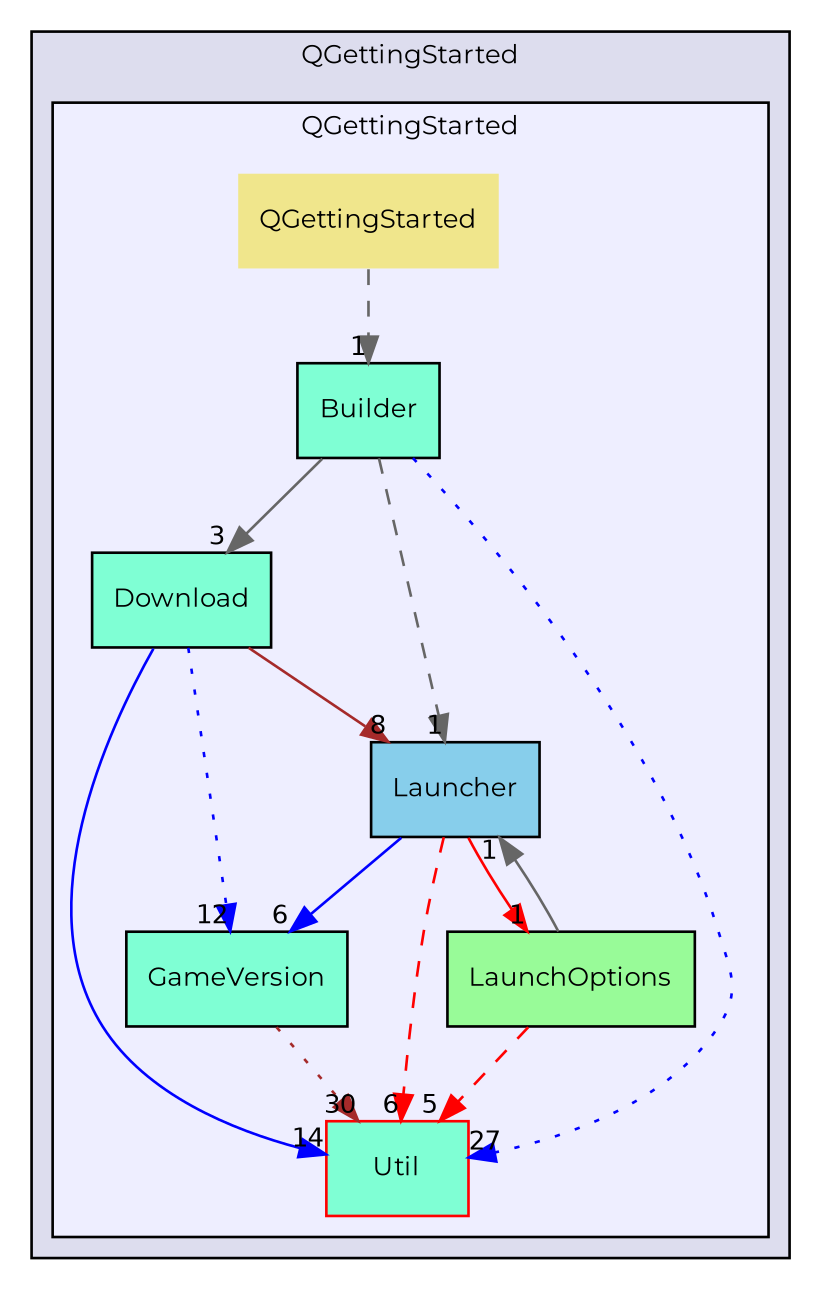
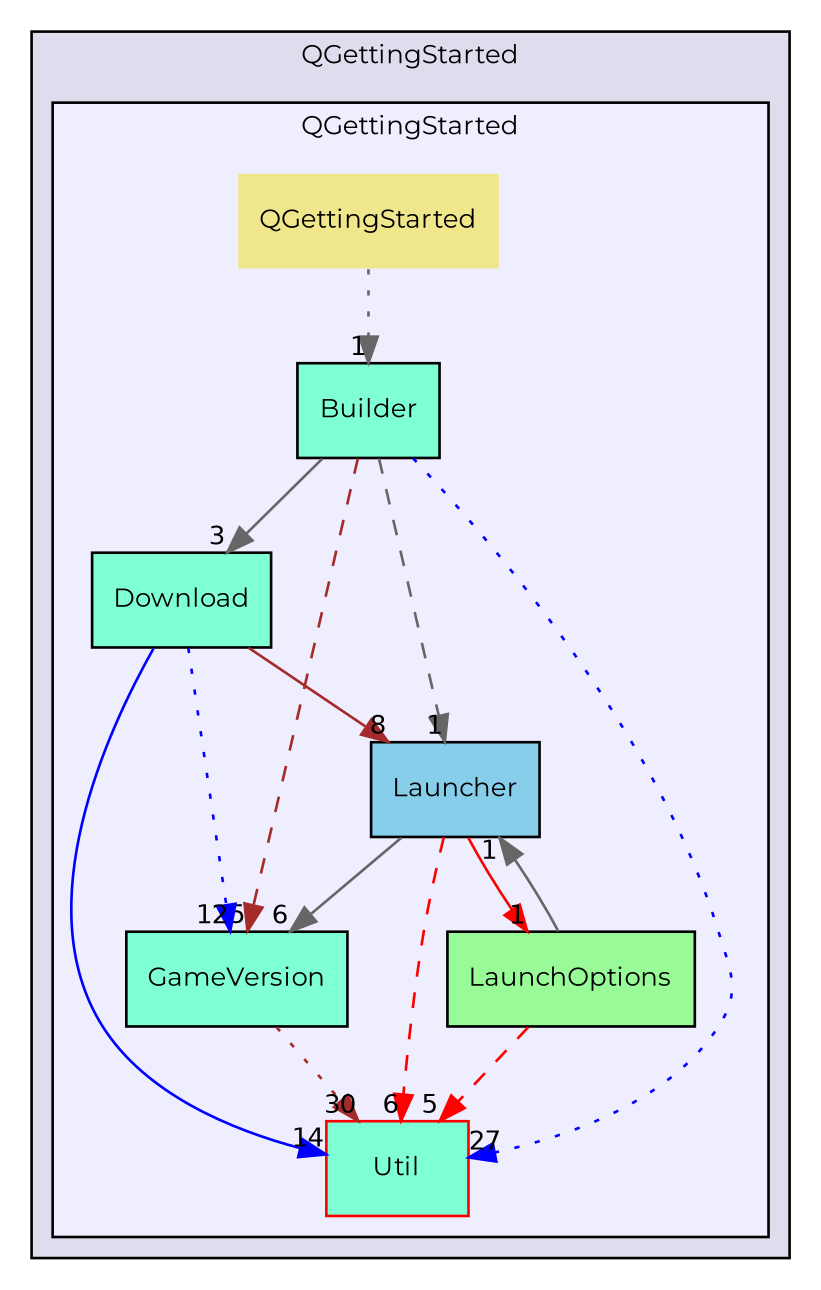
(368, 303) -> (368, 303)
none -> (311, 659)
(356, 876) -> (356, 876)
